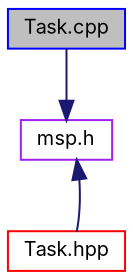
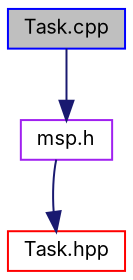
(80, 206) -> (53, 186)
